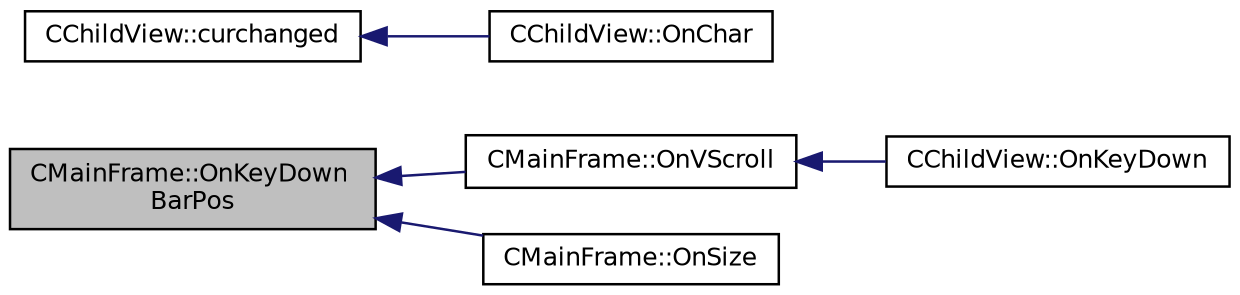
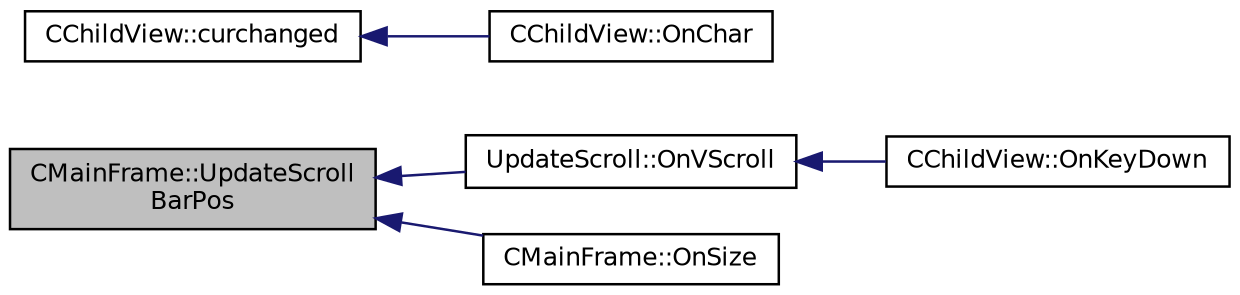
(631, 162) -> (631, 162)
(193, 189) -> (193, 189)
